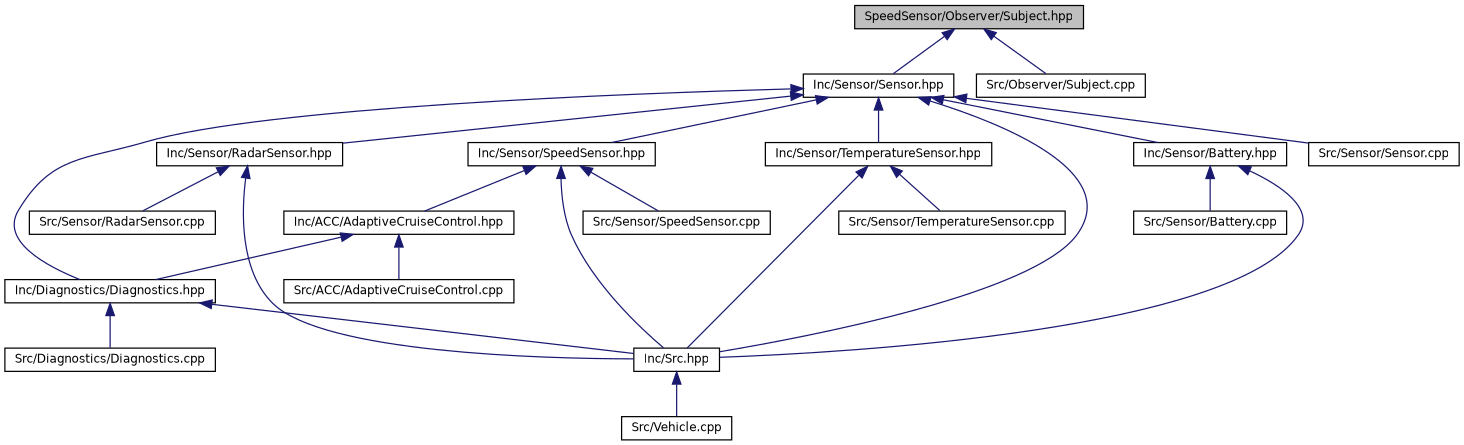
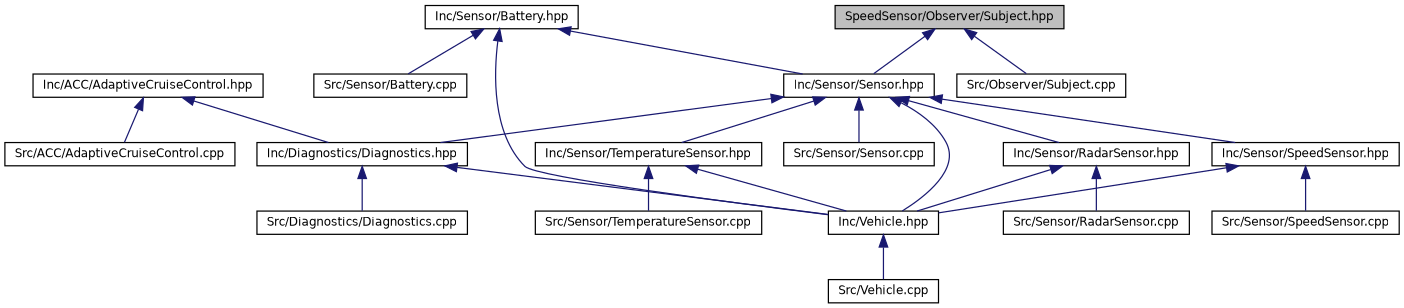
(1051, 121) -> (687, 53)
(474, 191) -> none
(677, 360) -> (883, 223)
